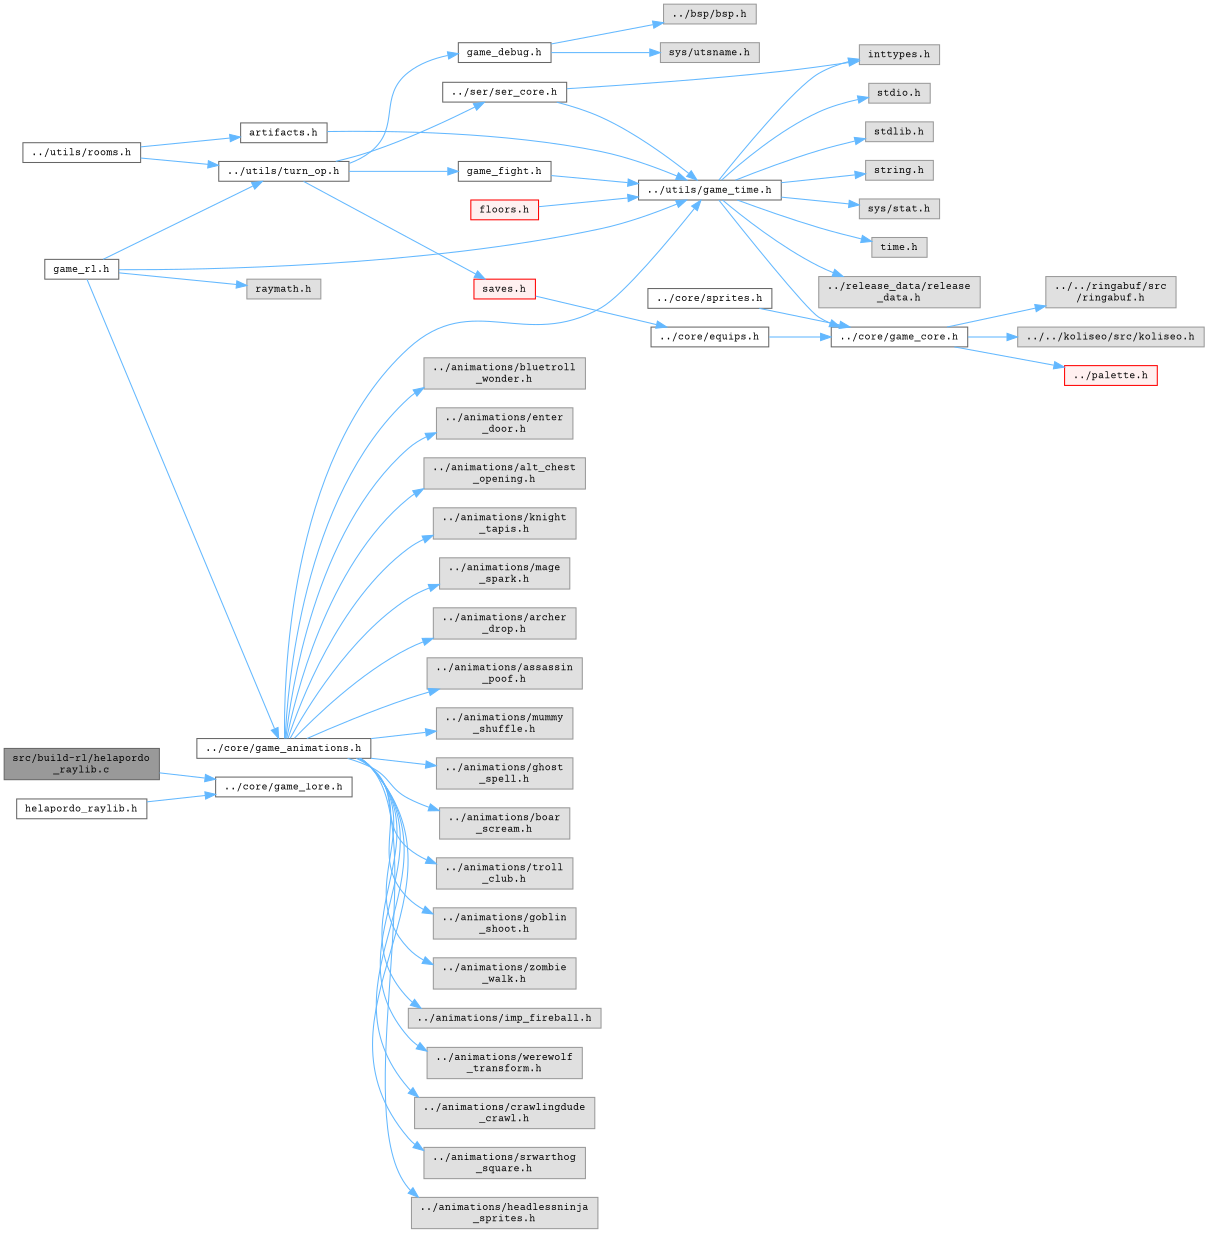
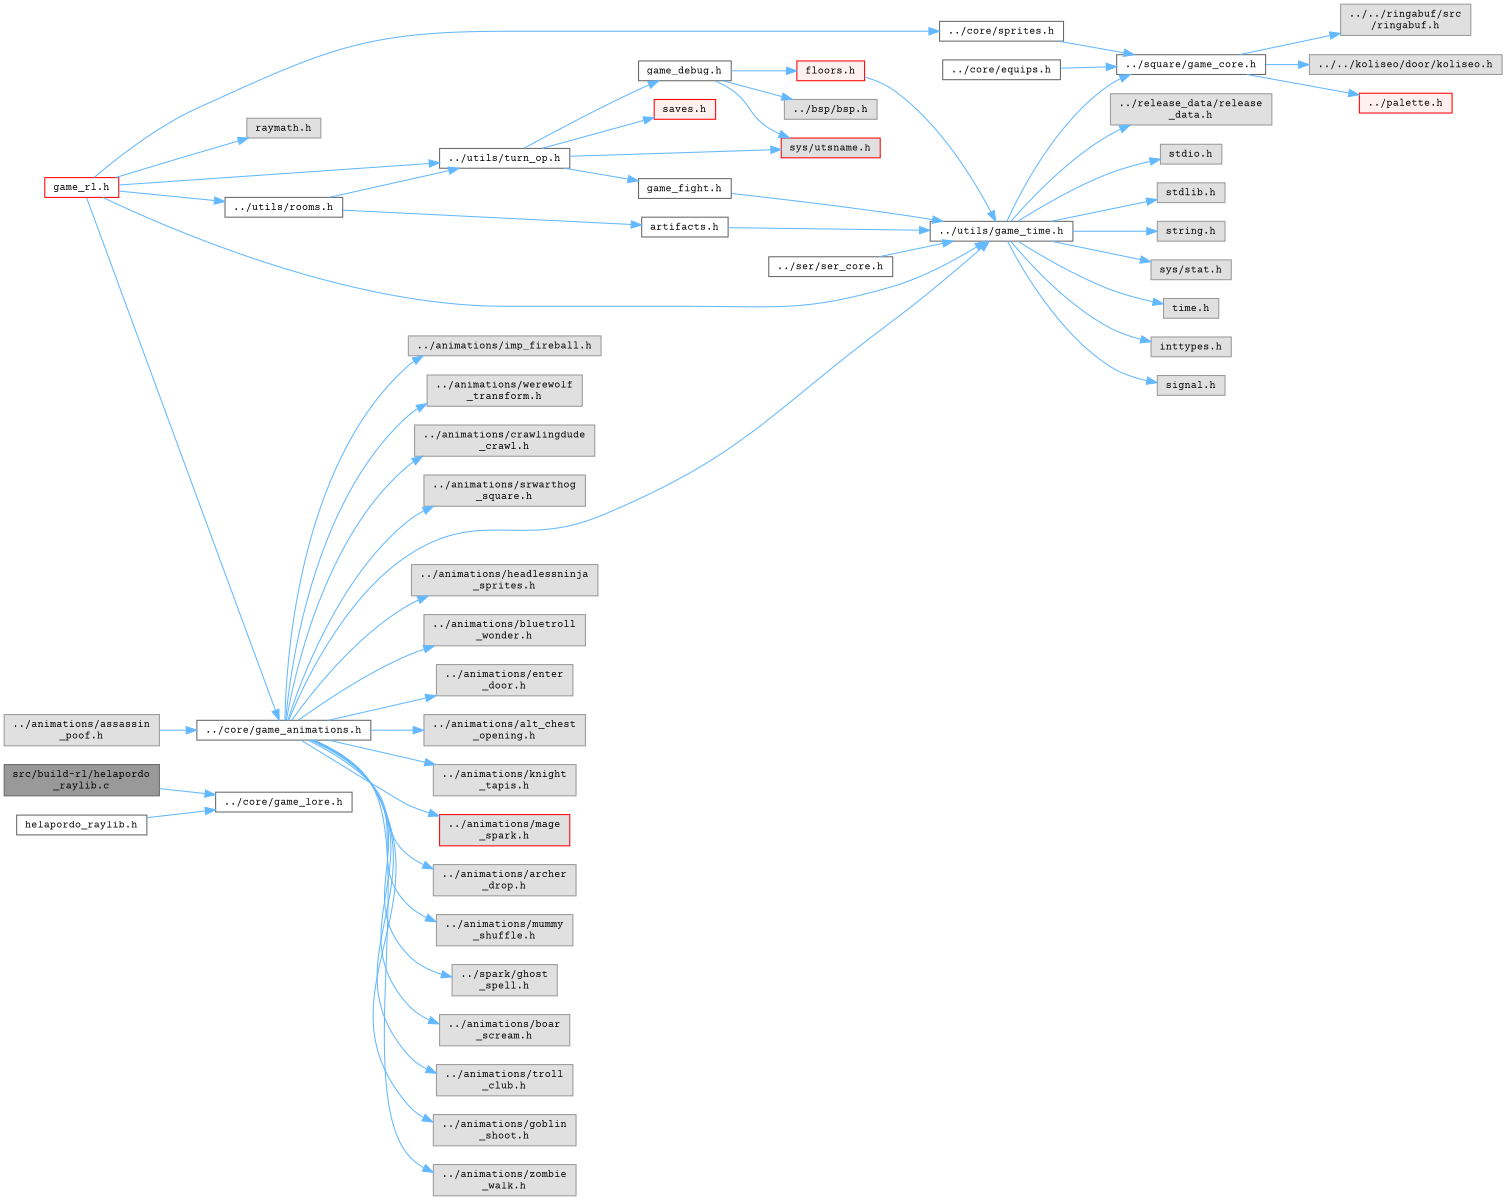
none -> (494, 31)
(710, 53) -> (831, 148)
none -> (759, 71)
(708, 78) -> none
(403, 139) -> (670, 153)
none -> (167, 196)
(82, 269) -> (82, 188)
(584, 308) -> none
(899, 337) -> (1191, 65)
(1111, 337) -> (1406, 65)
none -> (1191, 385)
(505, 573) -> (505, 830)
(367, 713) -> (173, 730)
(505, 773) -> (505, 980)
